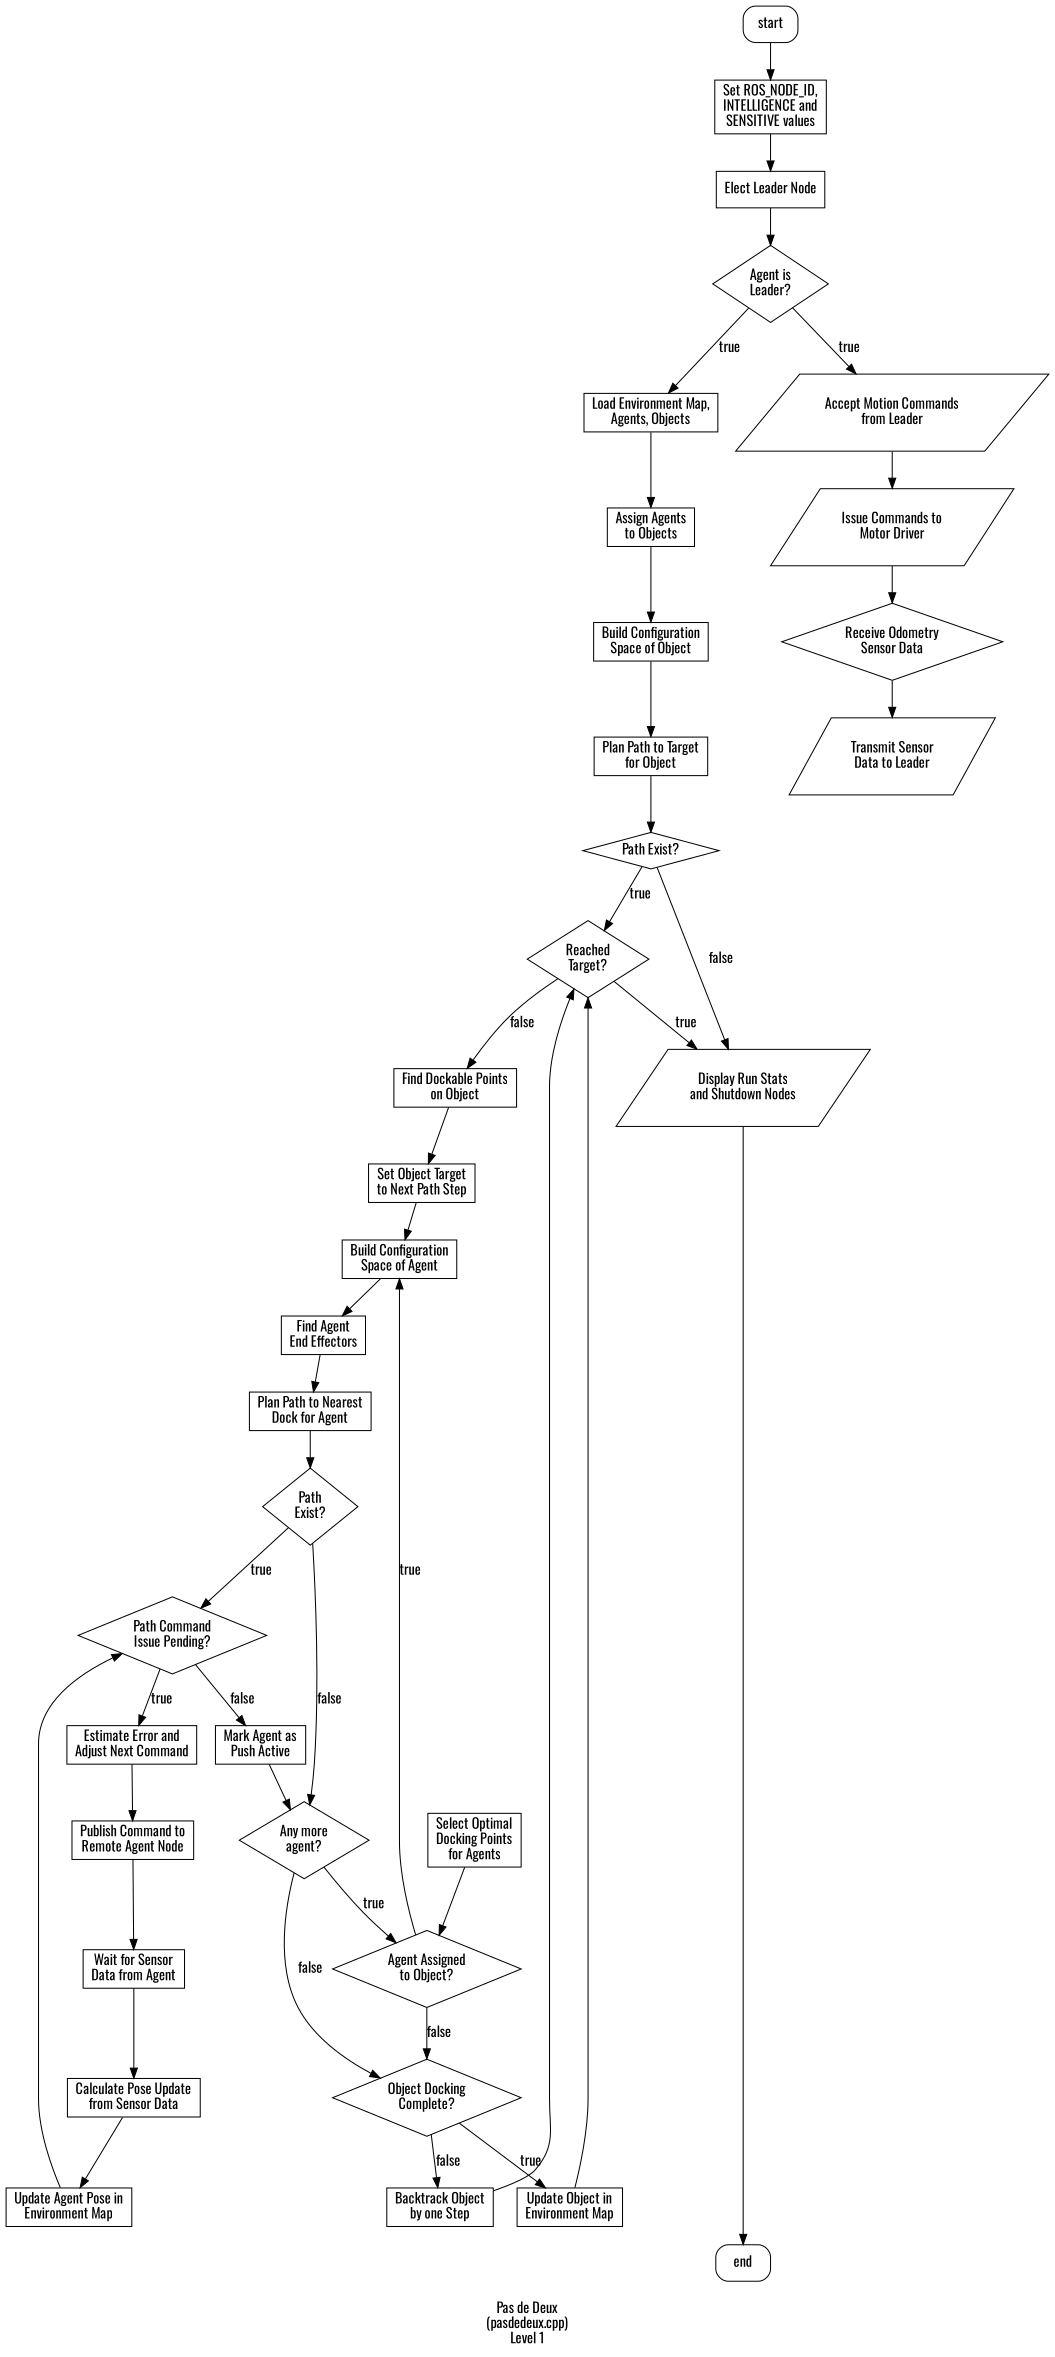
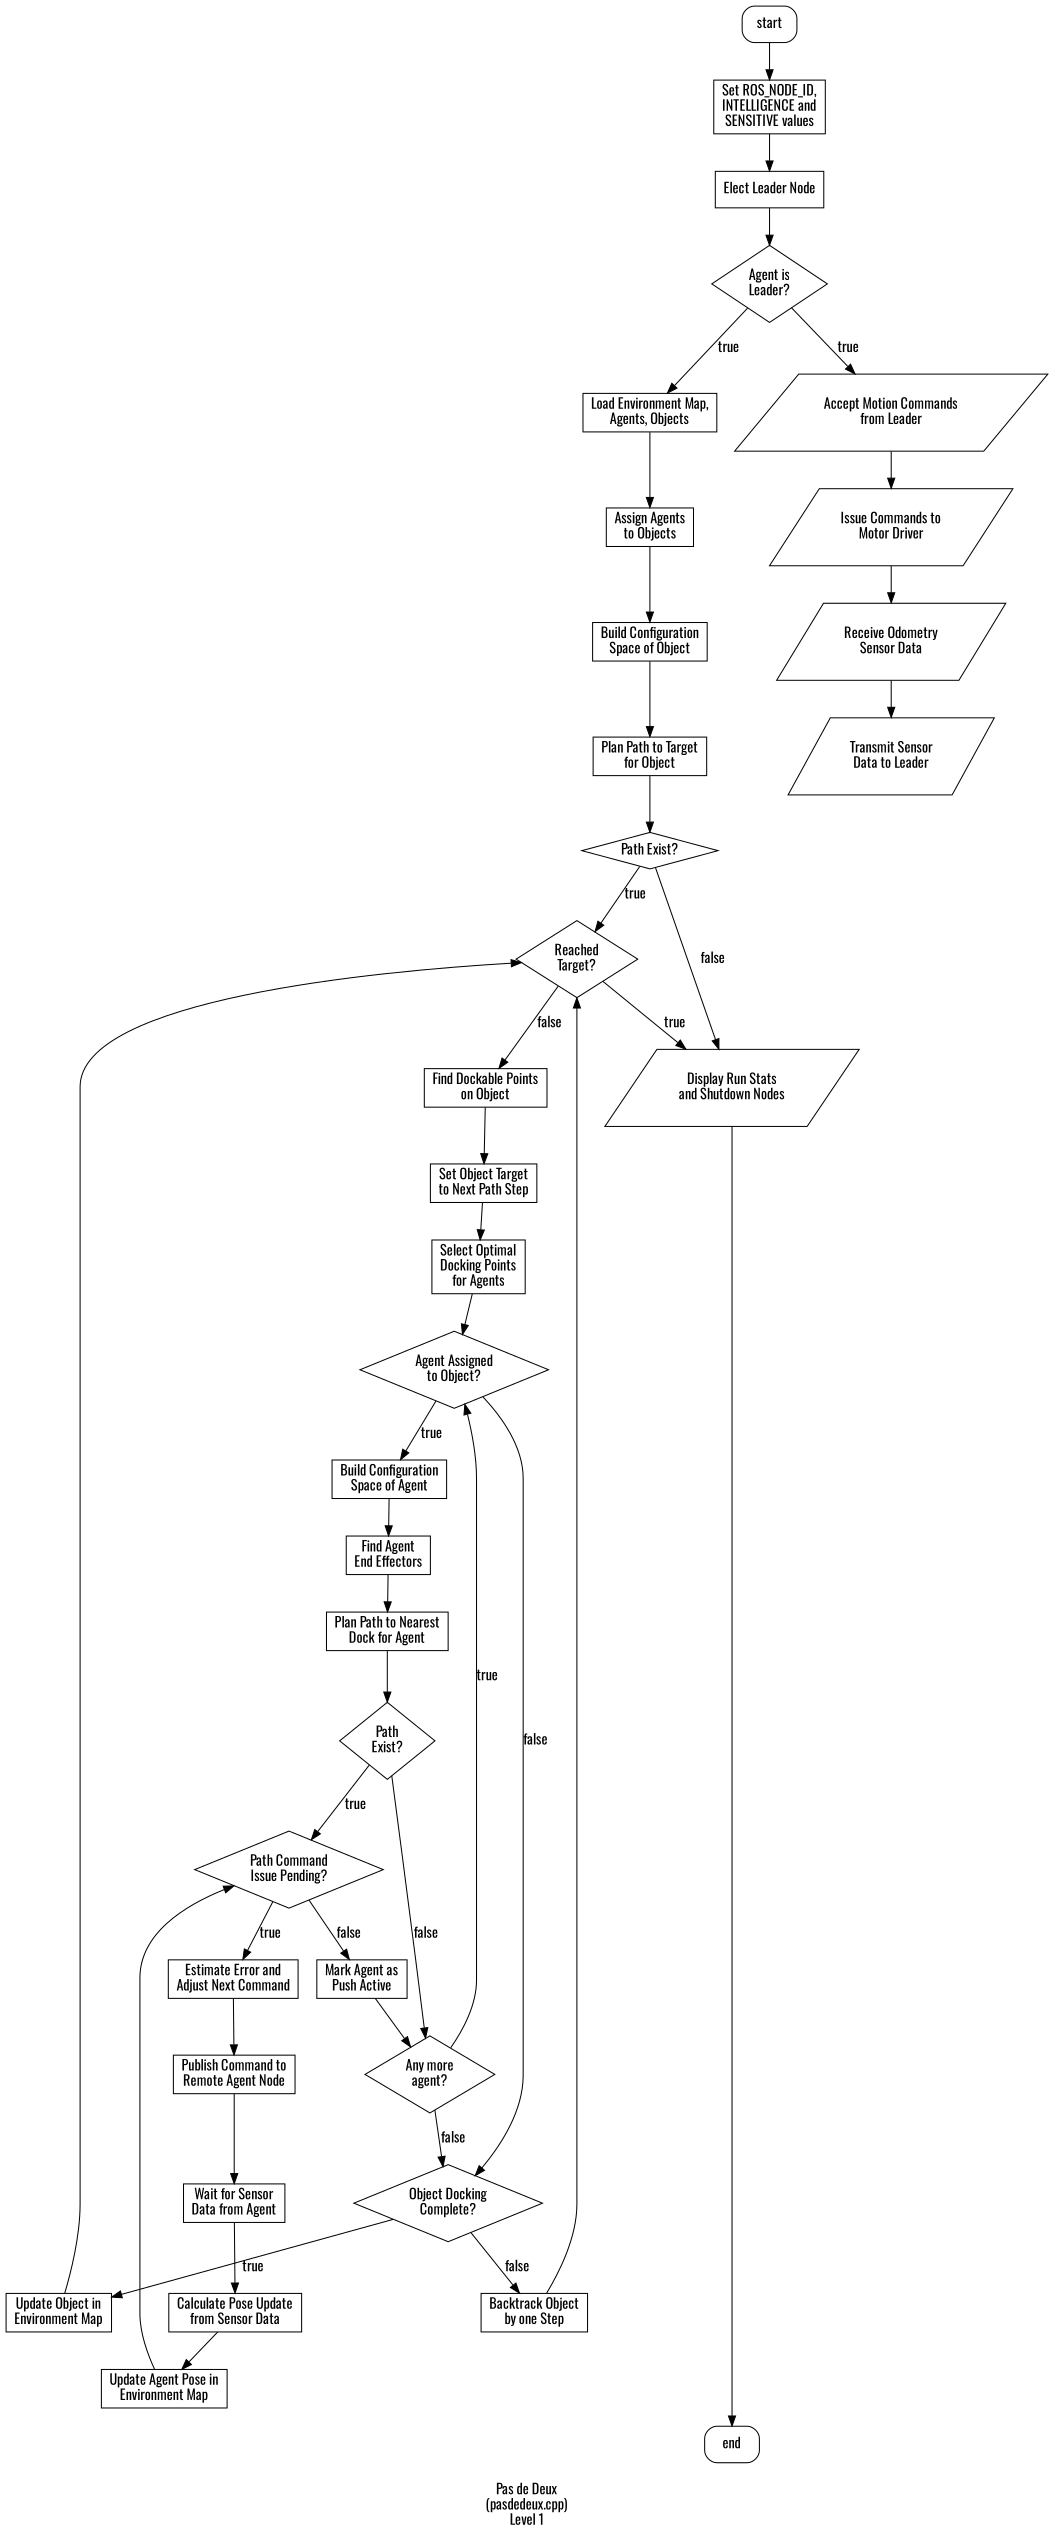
(892, 642) -> (891, 642)
(412, 1216) -> (482, 1216)
